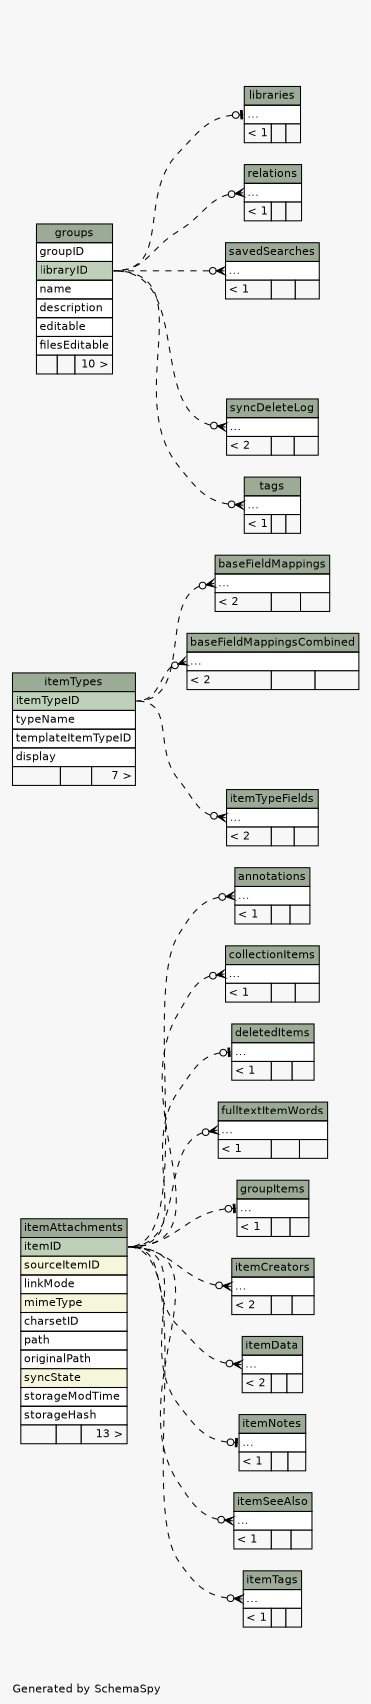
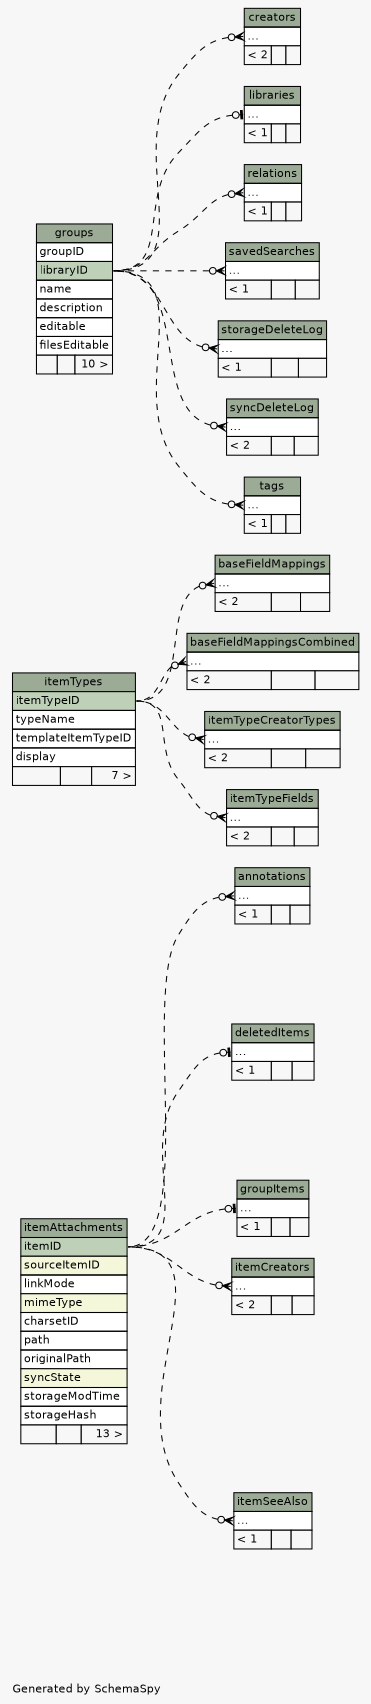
none -> (272, 36)
none -> (272, 349)
none -> (272, 740)
(272, 974) -> none
(272, 1130) -> none
(272, 1365) -> none
(272, 1443) -> none
(272, 1599) -> none
